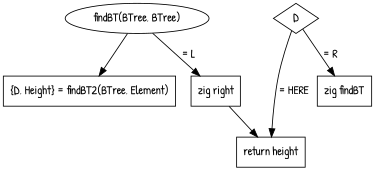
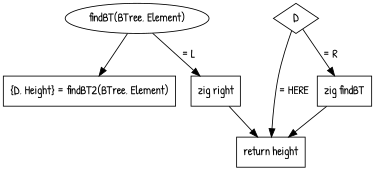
(137, 18) -> (137, 18)
none -> (311, 119)
